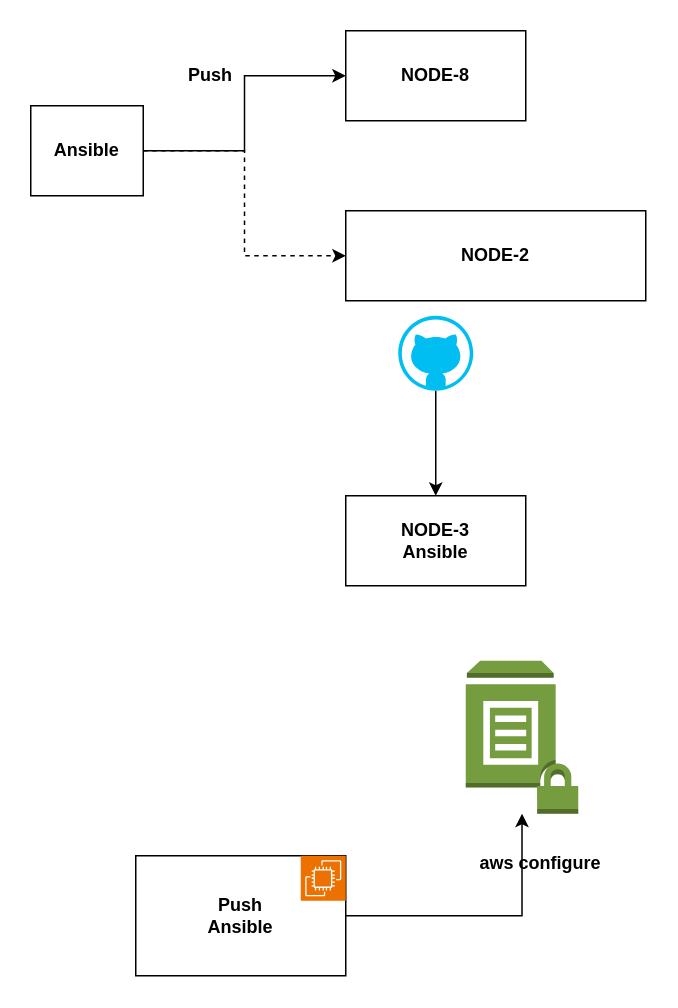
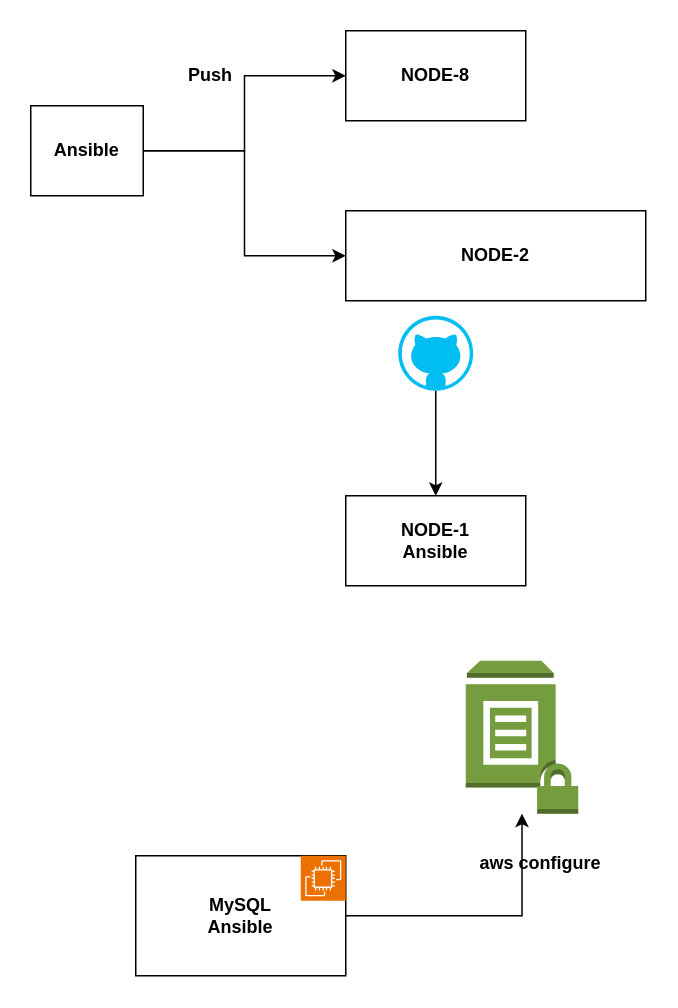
(245, 250) -> (245, 250)
(436, 541) -> (436, 541)
(241, 916) -> (241, 916)
